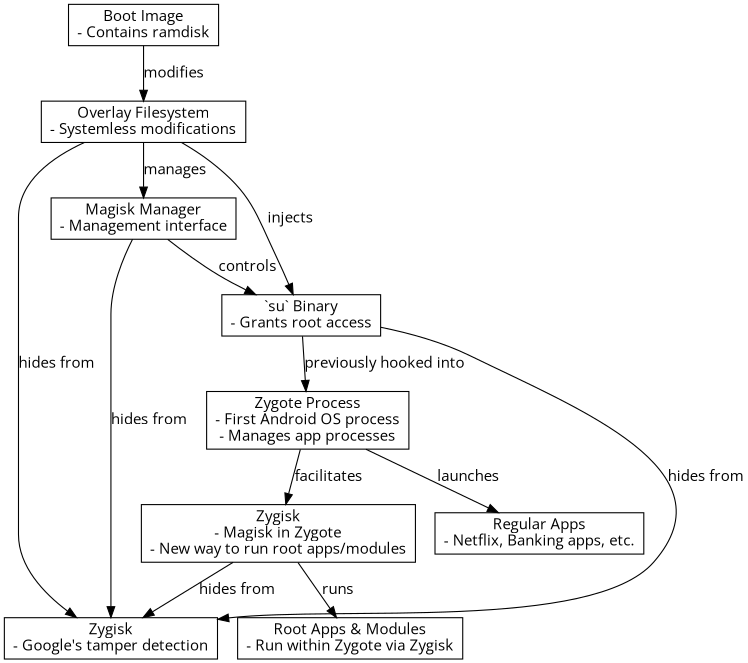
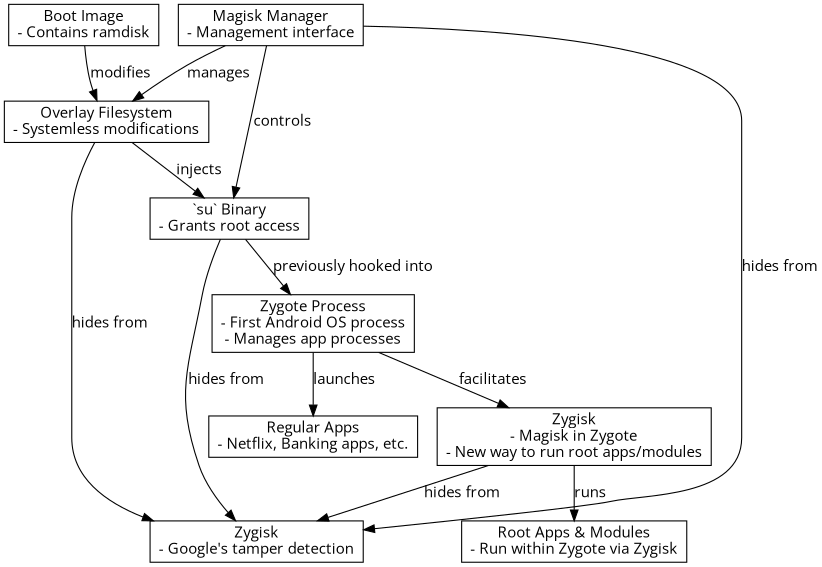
(144, 165) -> (182, 68)
